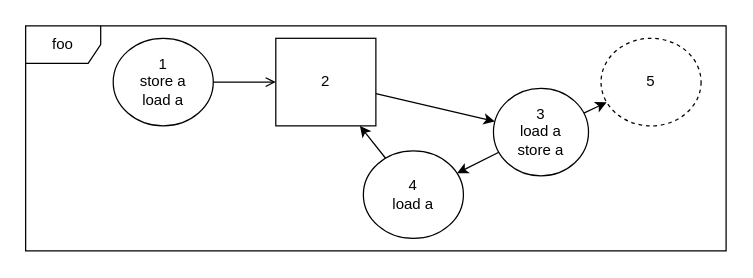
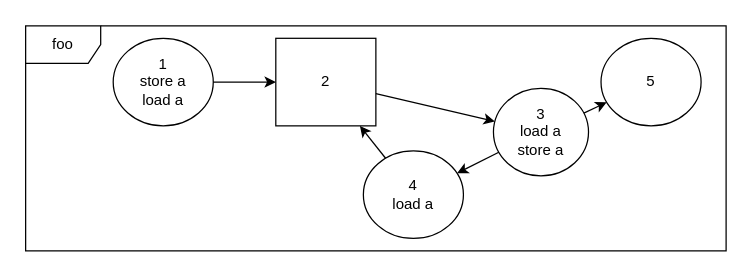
(267, 82) -> (266, 82)
(651, 82) -> (651, 82)
